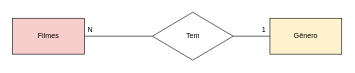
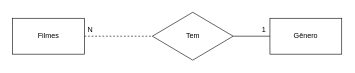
(48, 36) -> (48, 36)
(118, 36) -> (118, 36)
(306, 36) -> (306, 36)
